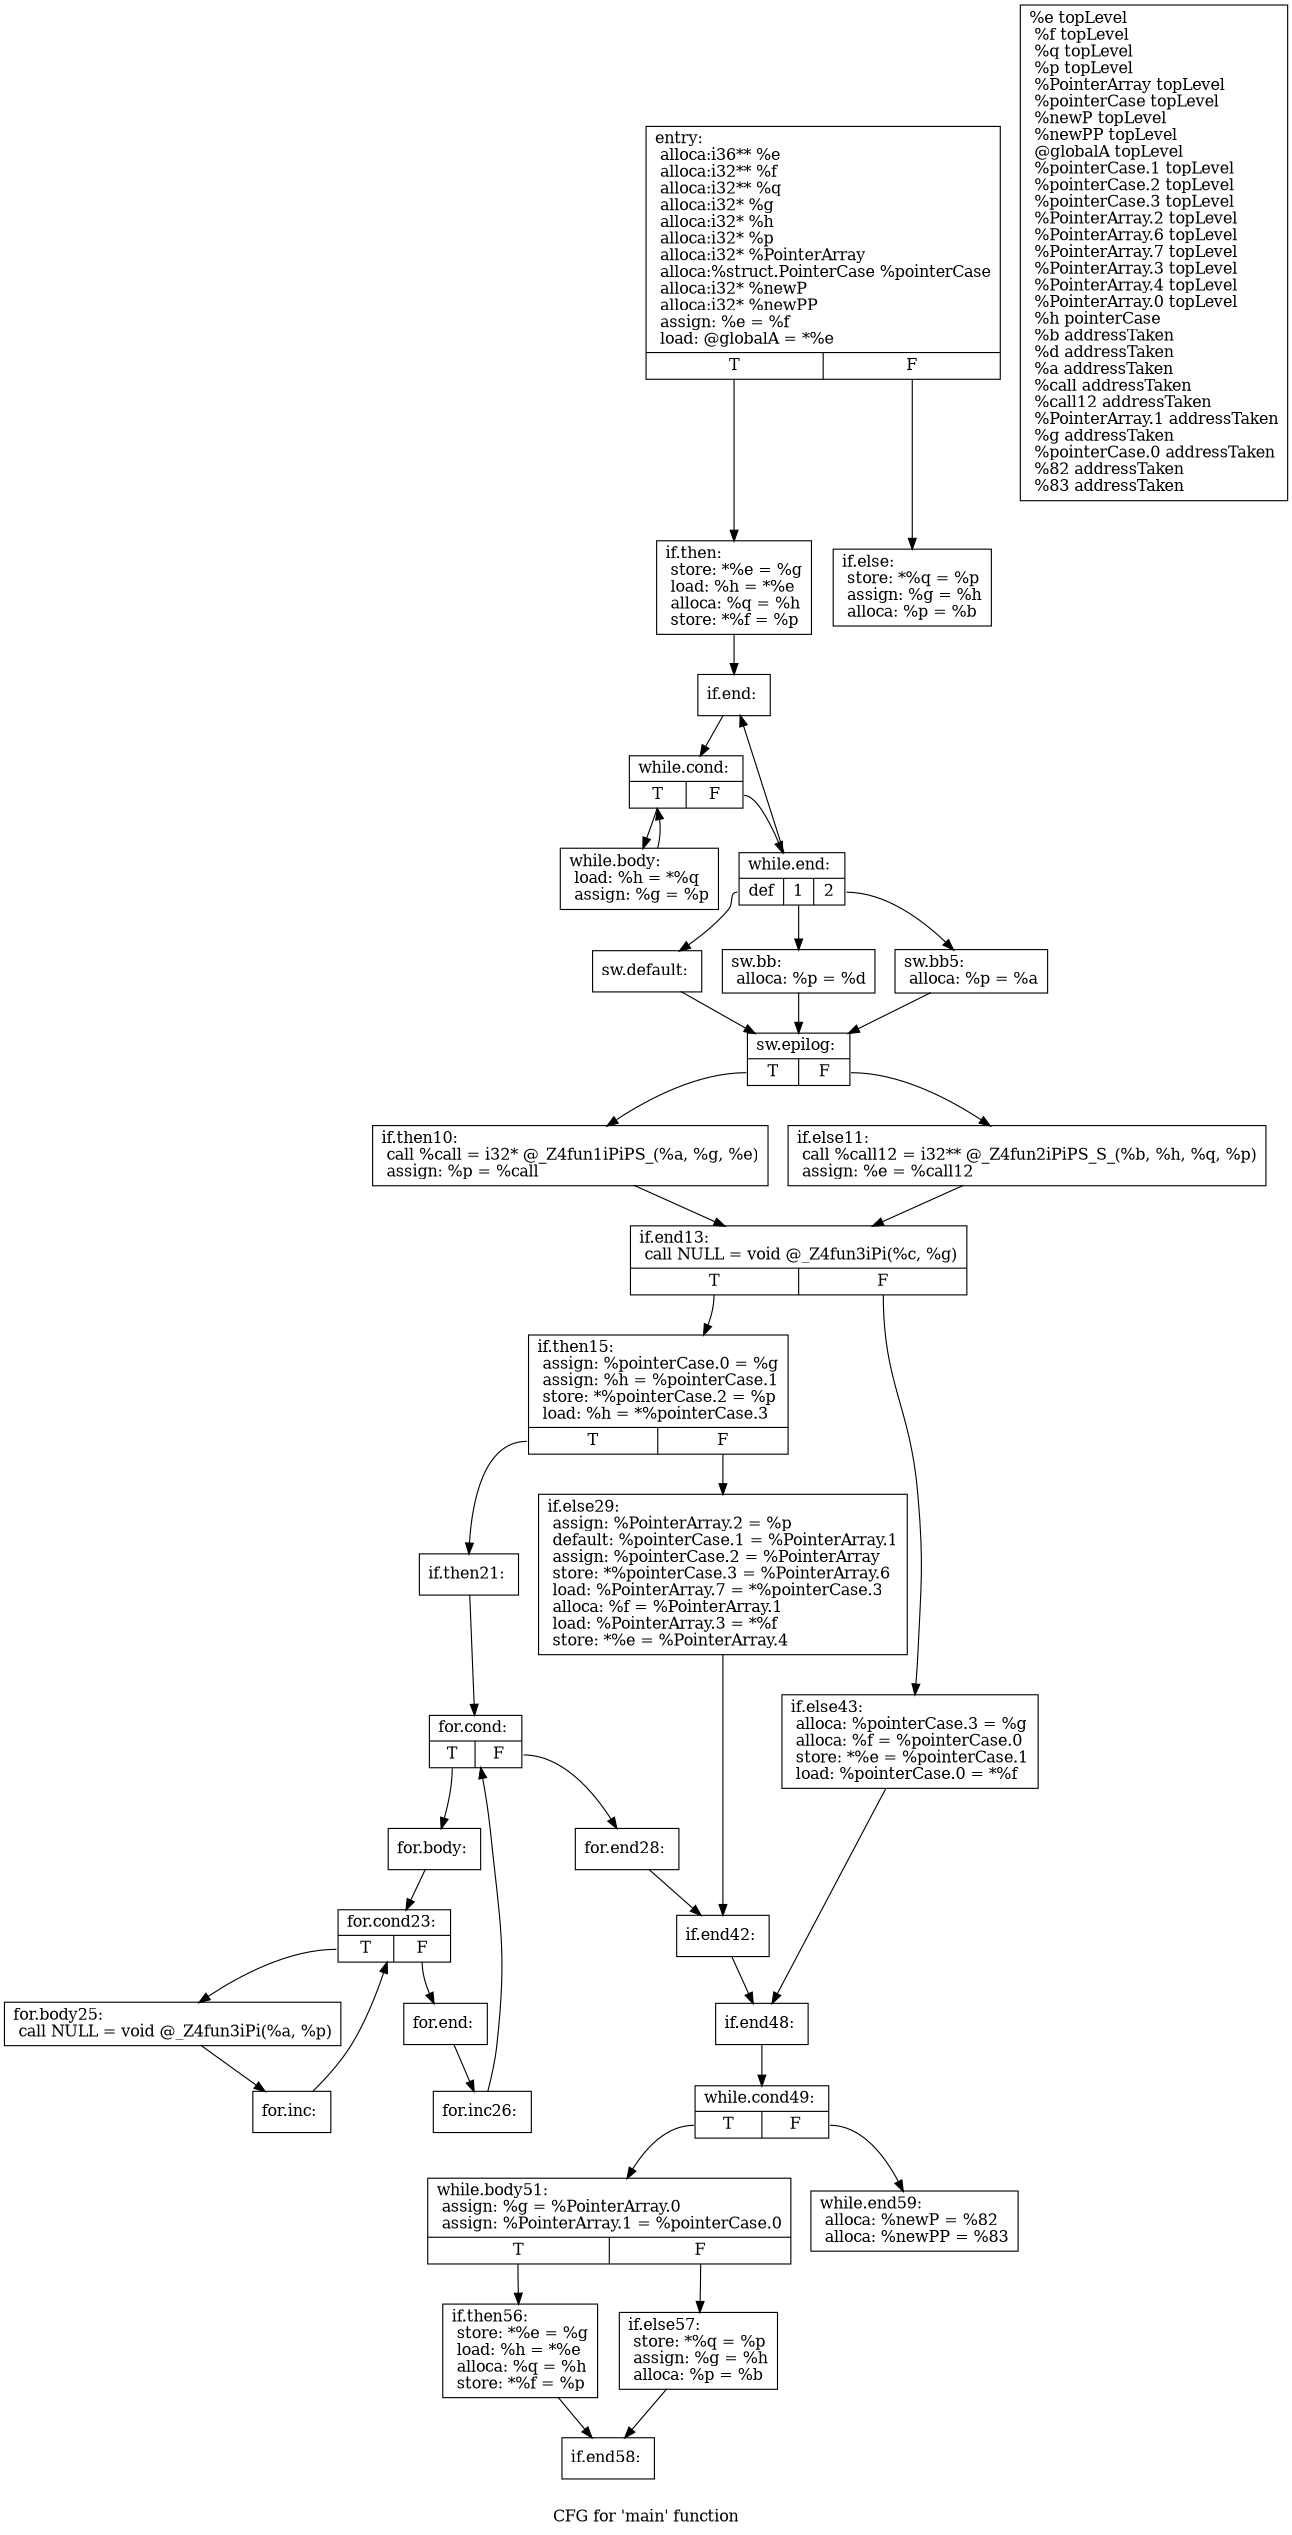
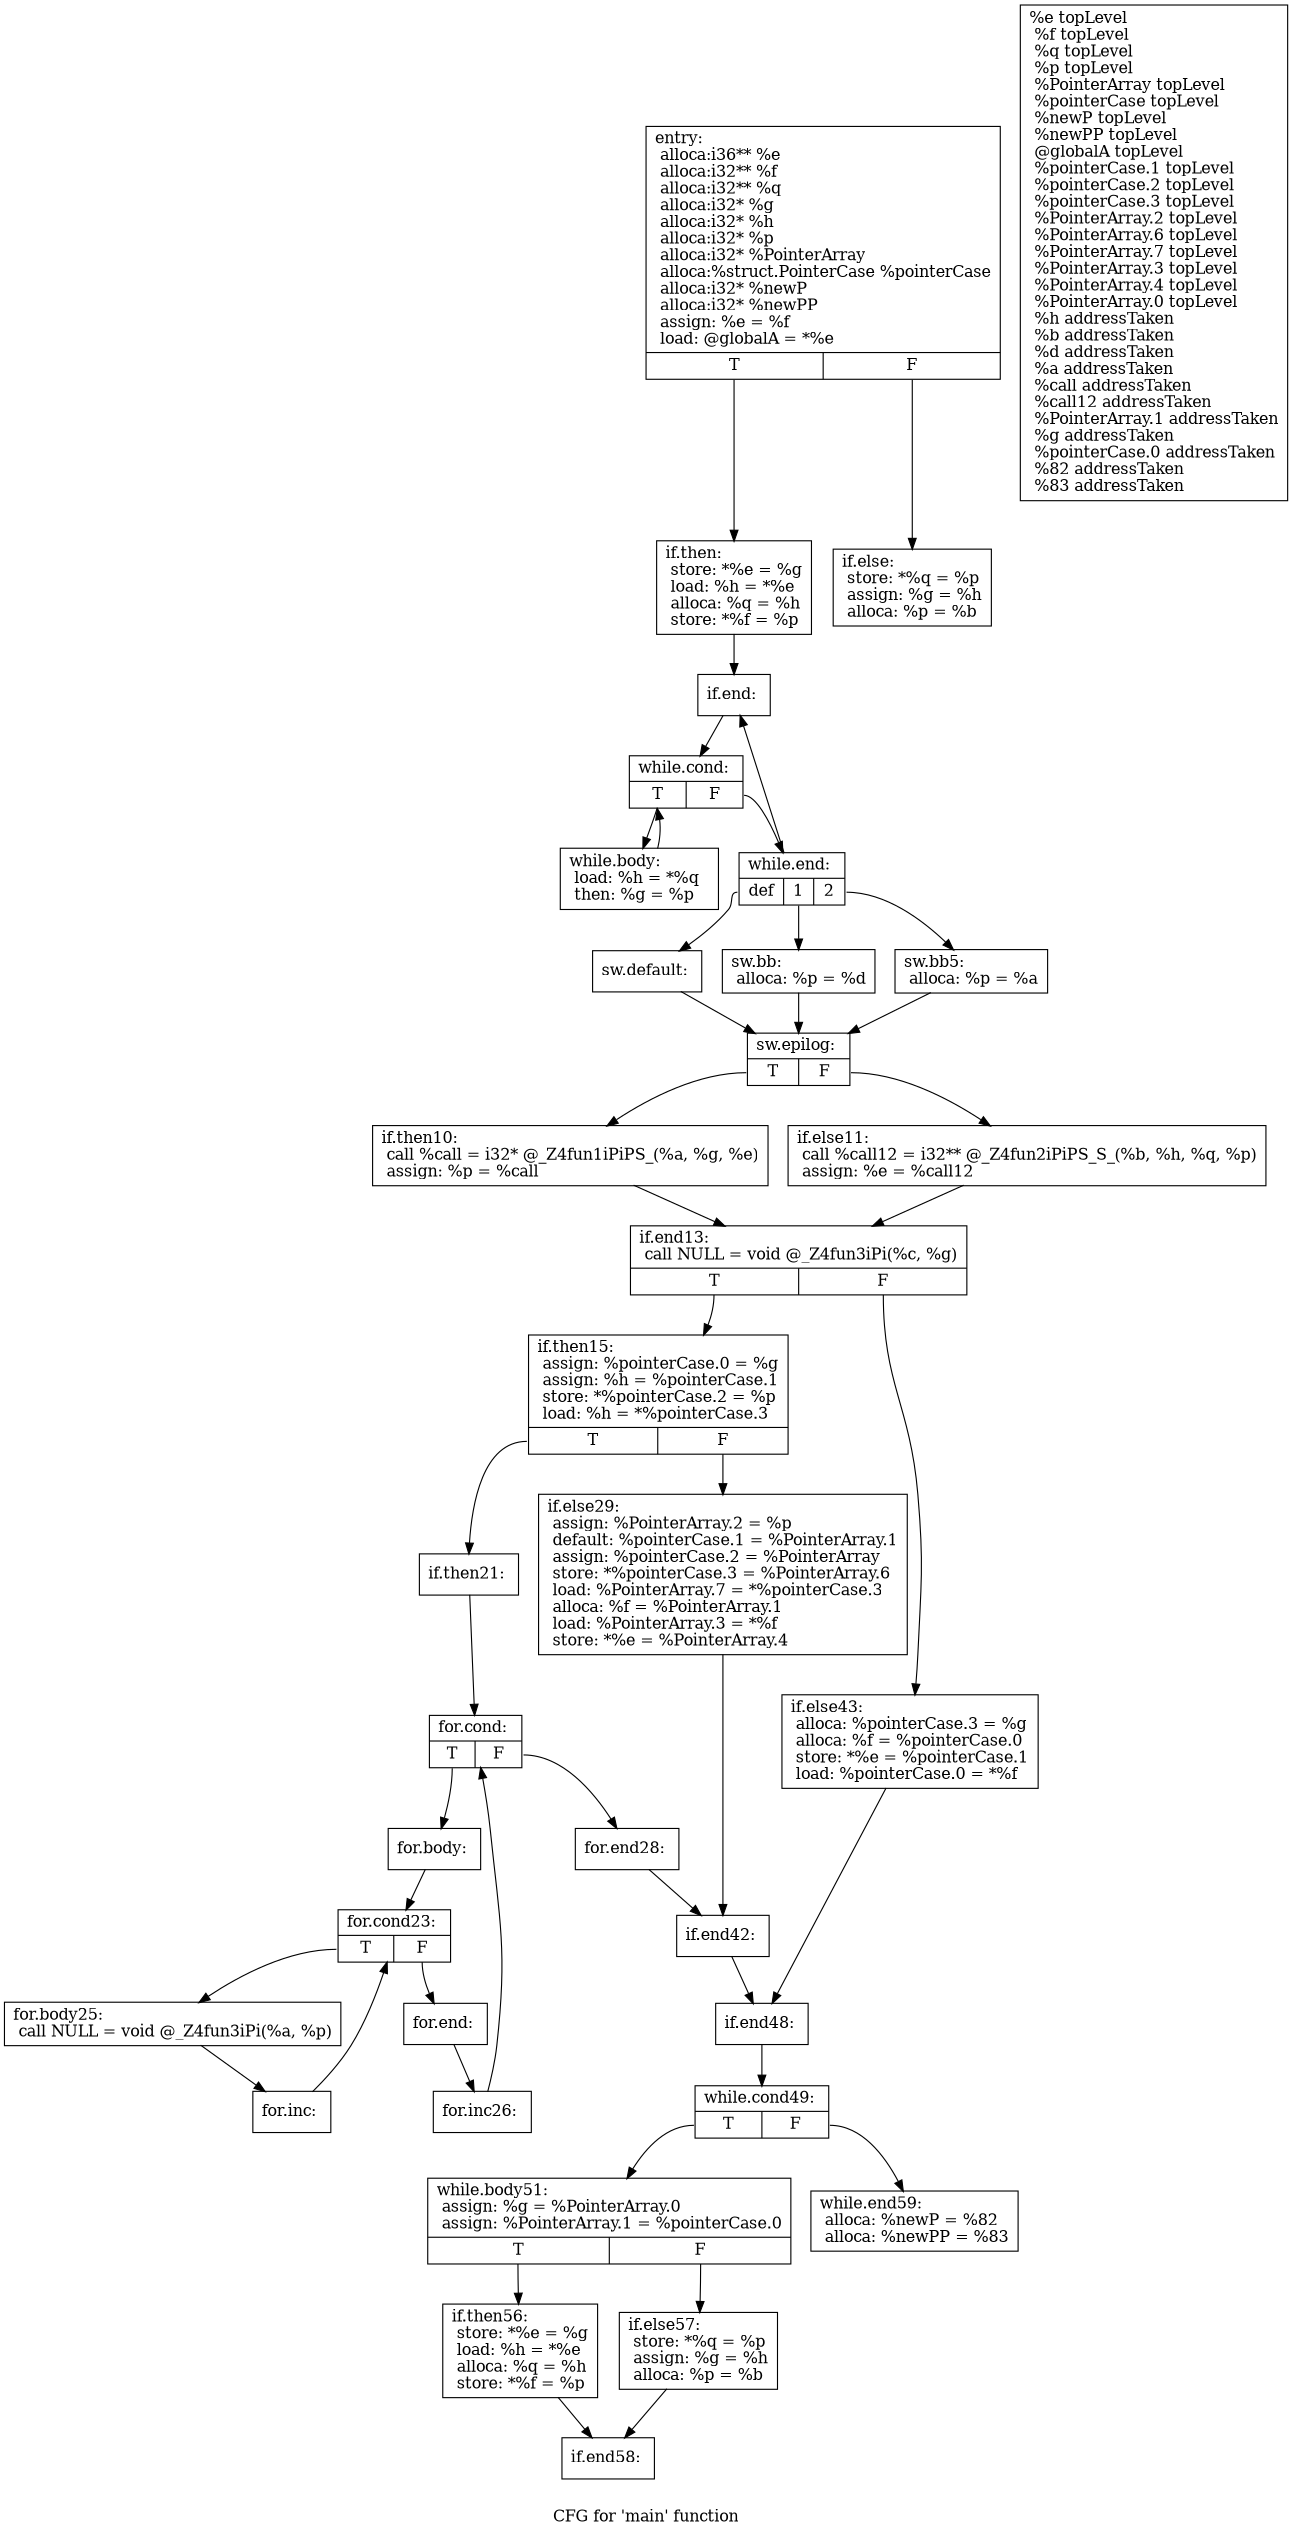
(1095, 319) -> (1102, 319)
(639, 895) -> (632, 895)
